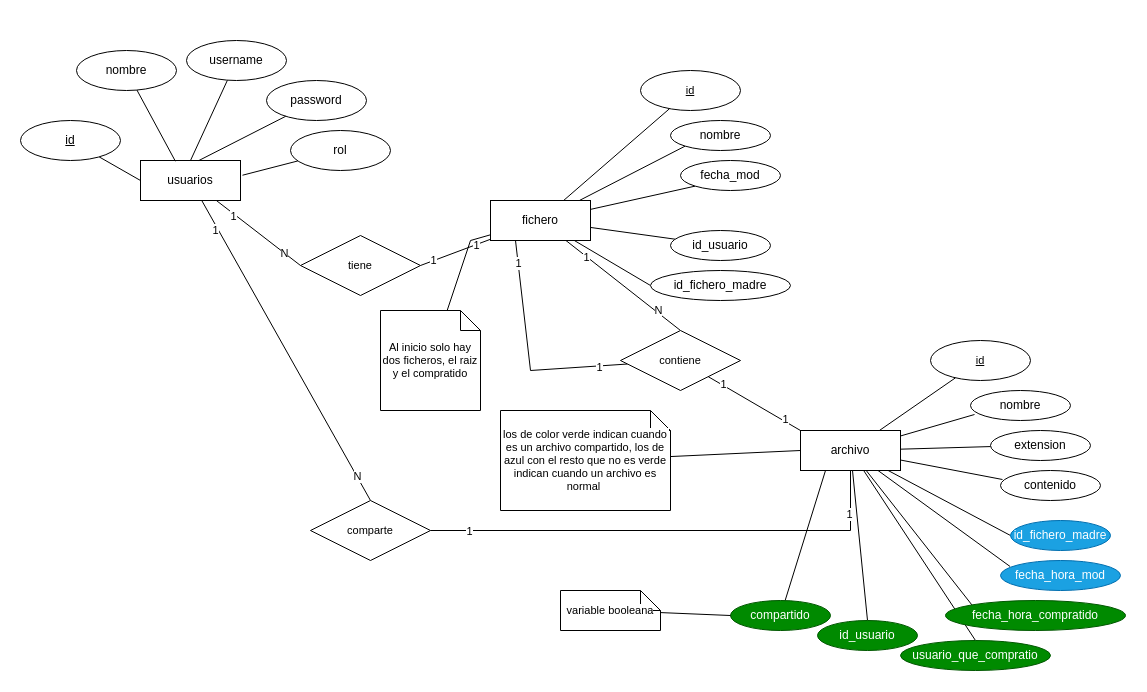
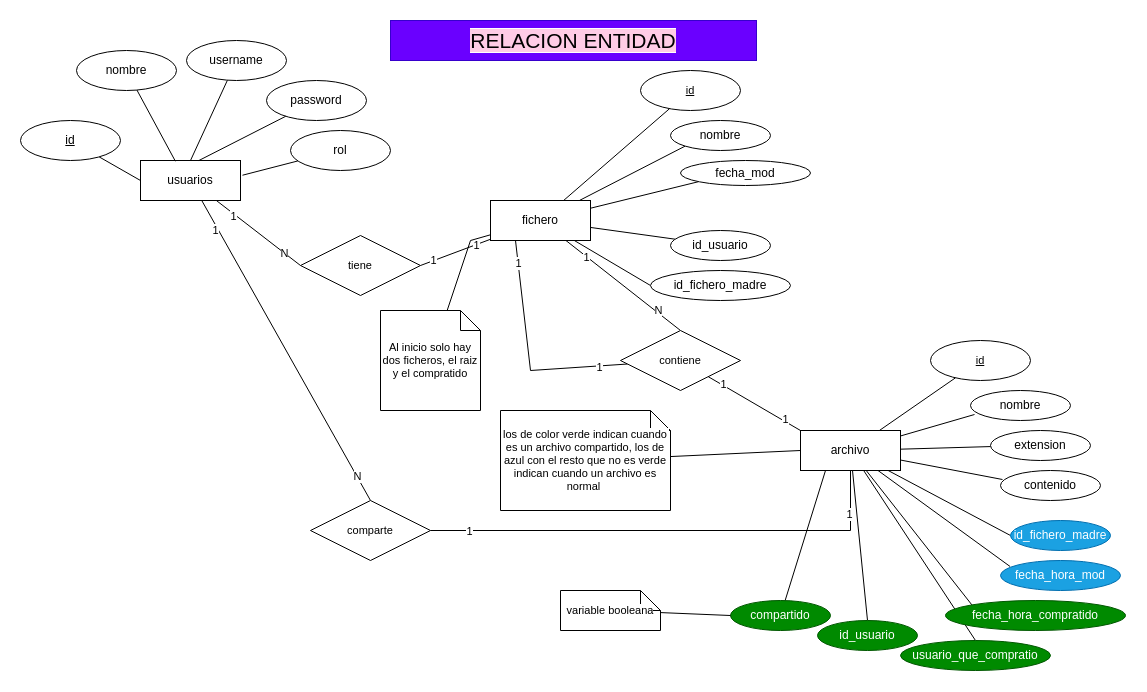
none -> (574, 41)
(731, 176) -> (746, 173)
